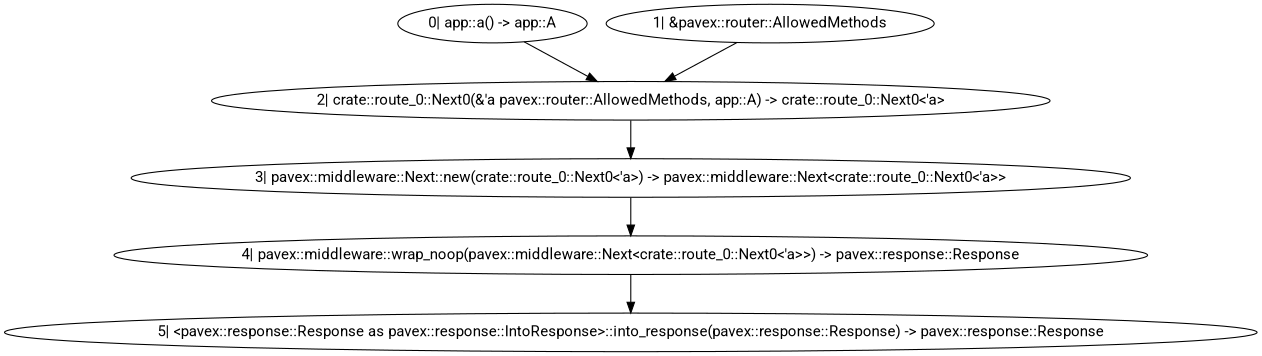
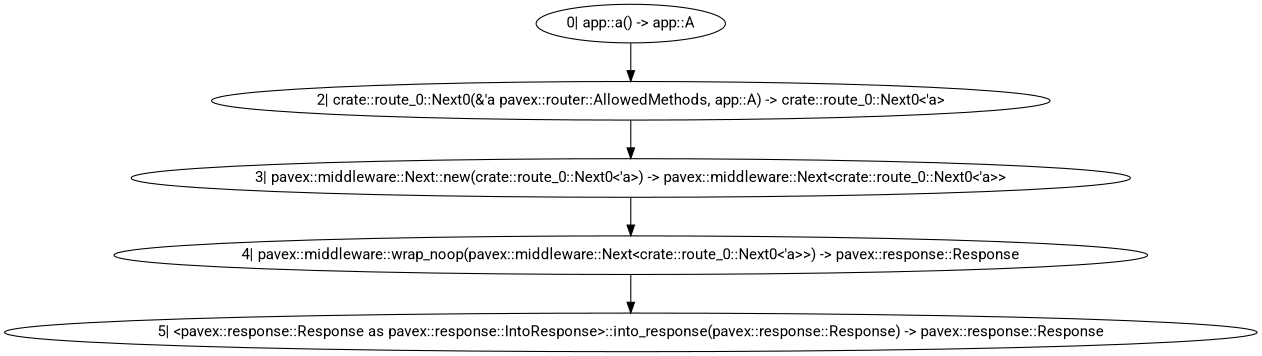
(770, 24) -> none
